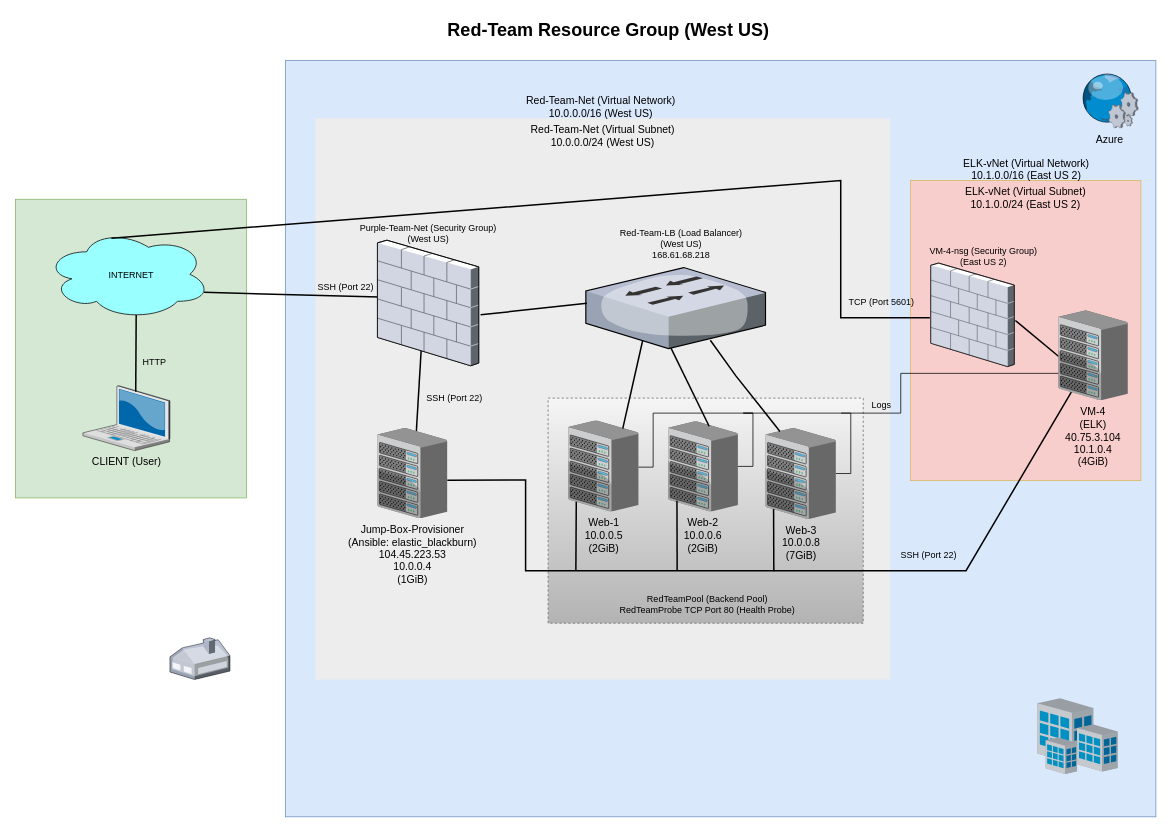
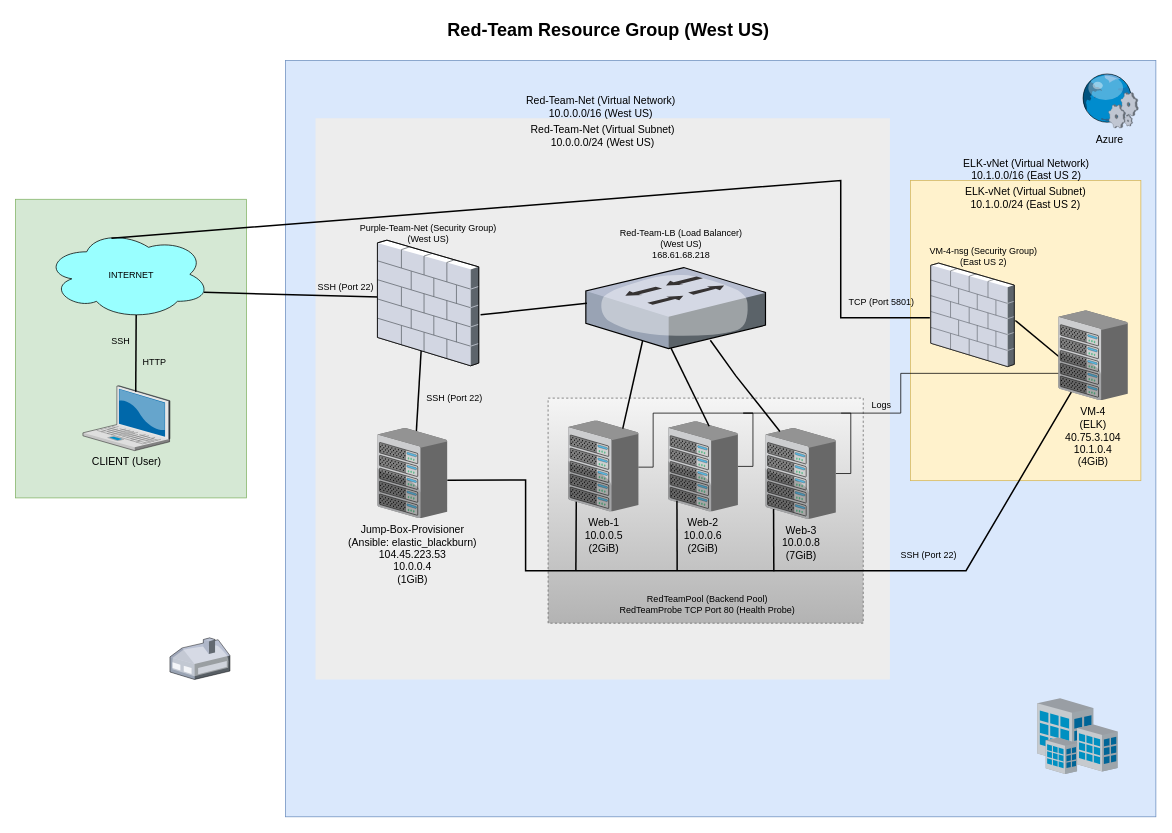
(881, 303) -> (881, 303)
(1025, 330) -> (1025, 330)
none -> (120, 342)
